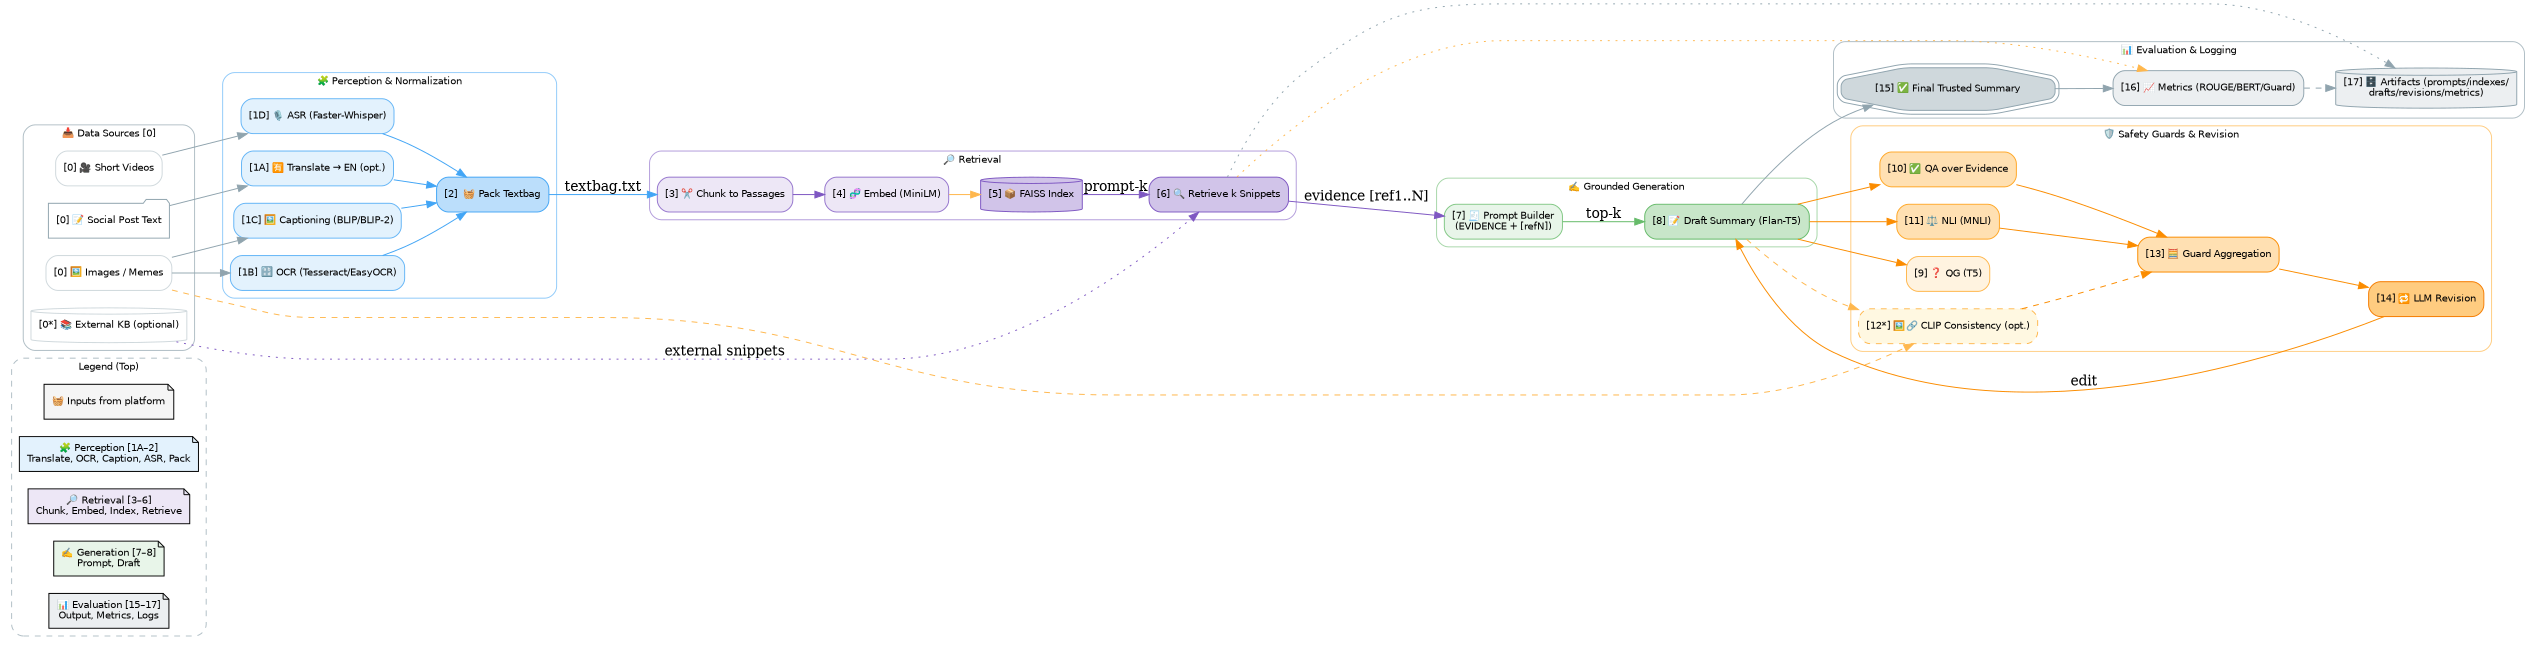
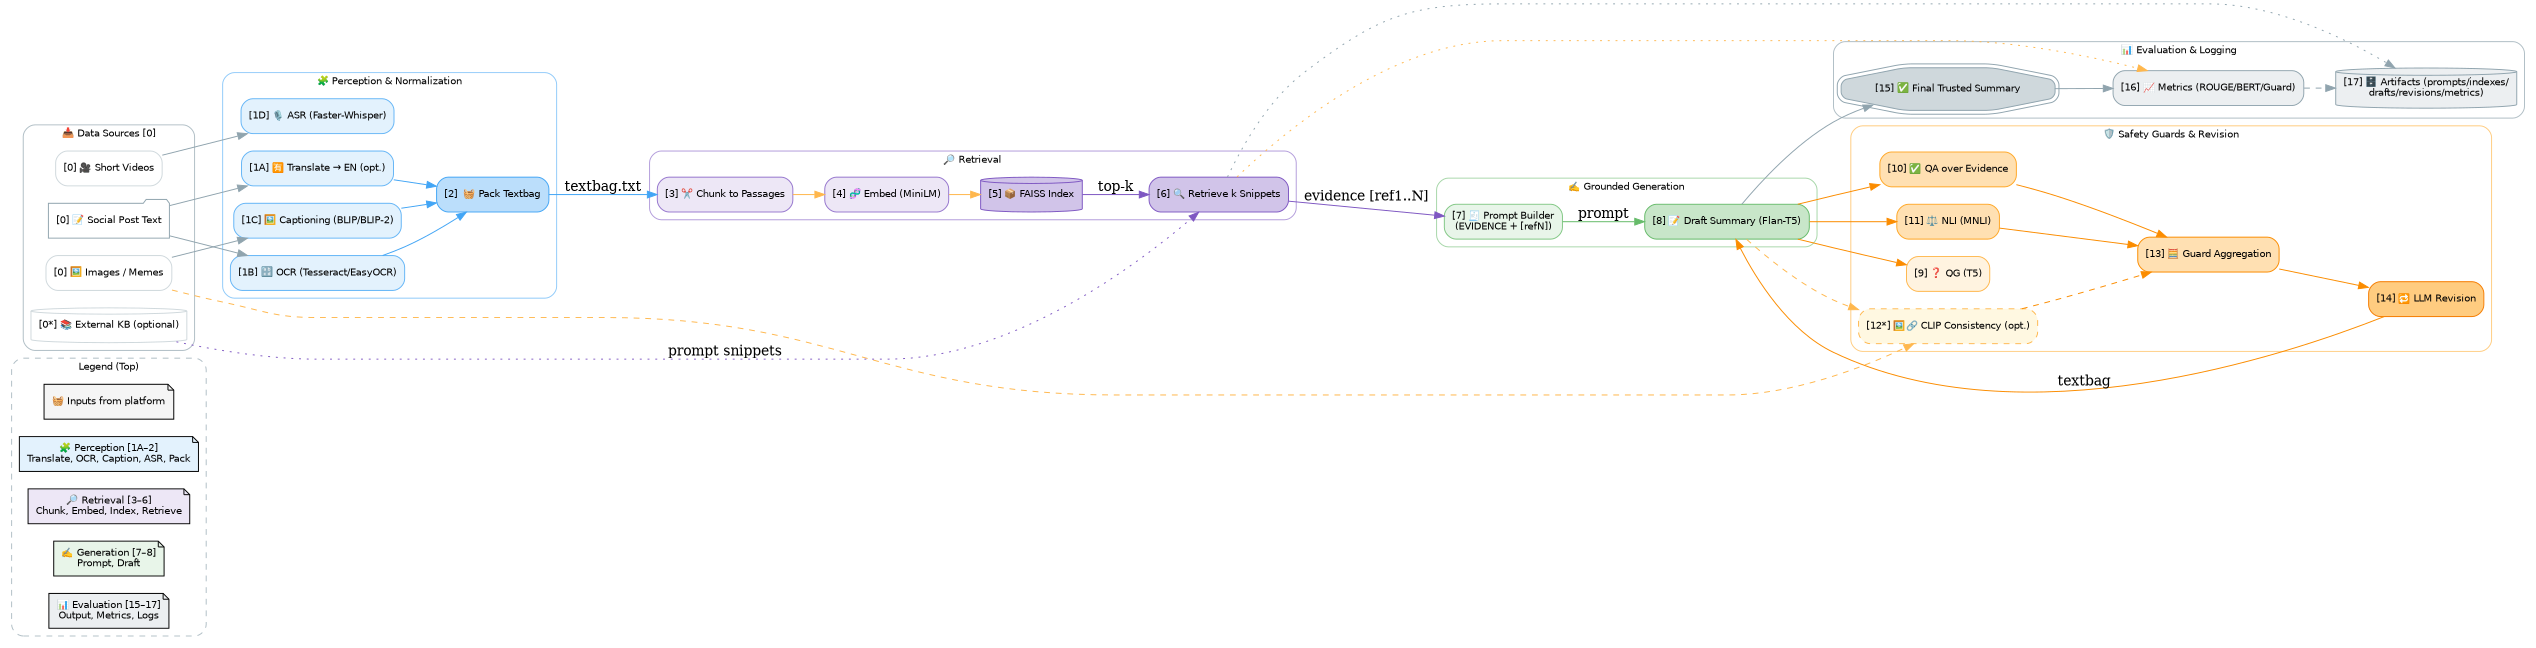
(421, 150) -> none
(1116, 187) -> (1116, 187)
(804, 195) -> (804, 195)
(1604, 214) -> (1604, 214)
(201, 273) -> (188, 241)
(725, 352) -> (725, 352)
(2084, 382) -> (2084, 382)
